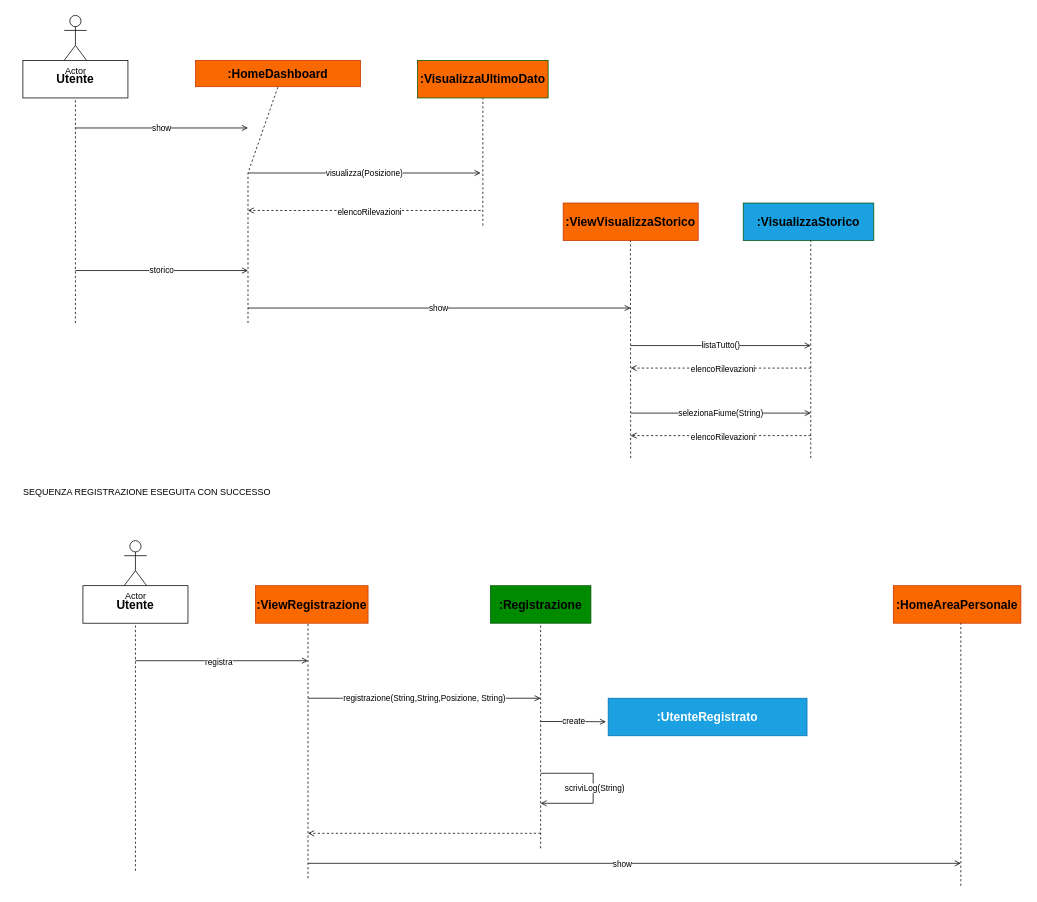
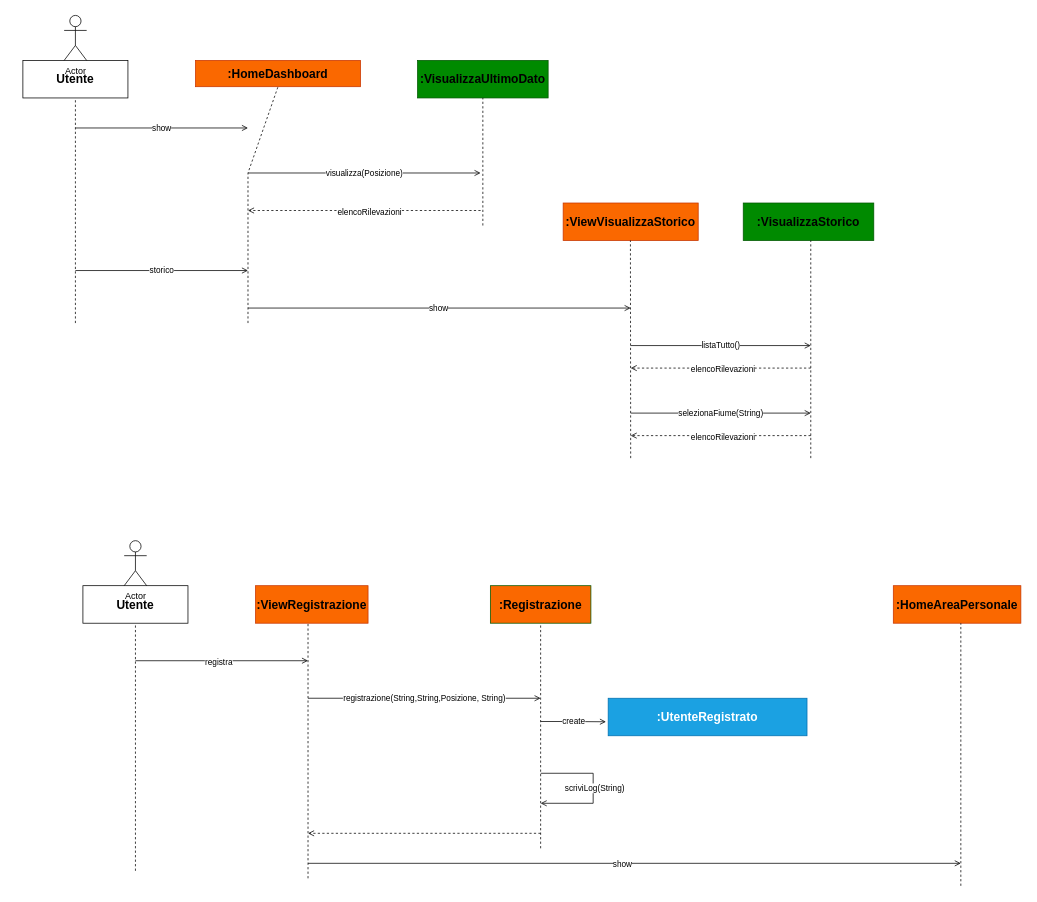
(483, 79) -> (483, 79)
(808, 222) -> (808, 222)
(147, 492) -> none
(540, 604) -> (540, 604)
